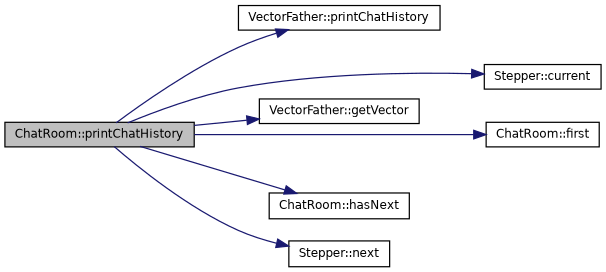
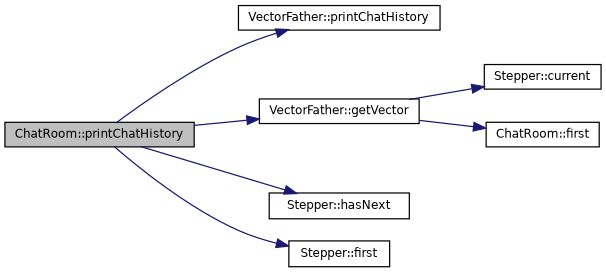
(297, 80) -> (440, 94)
(334, 135) -> (446, 124)
(339, 206) -> (339, 206)
(339, 254) -> (339, 254)
